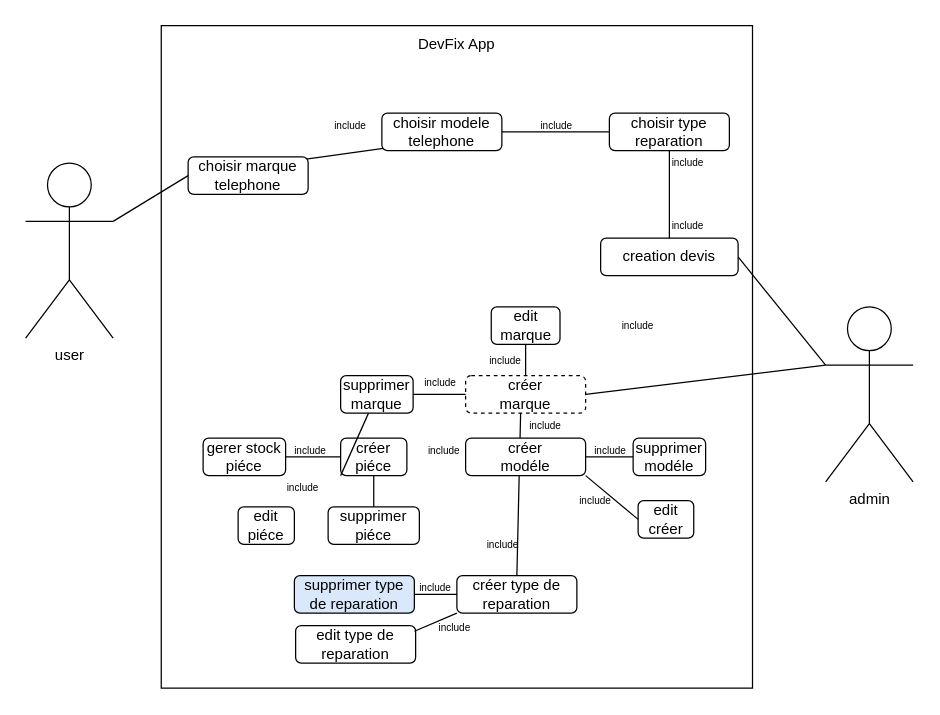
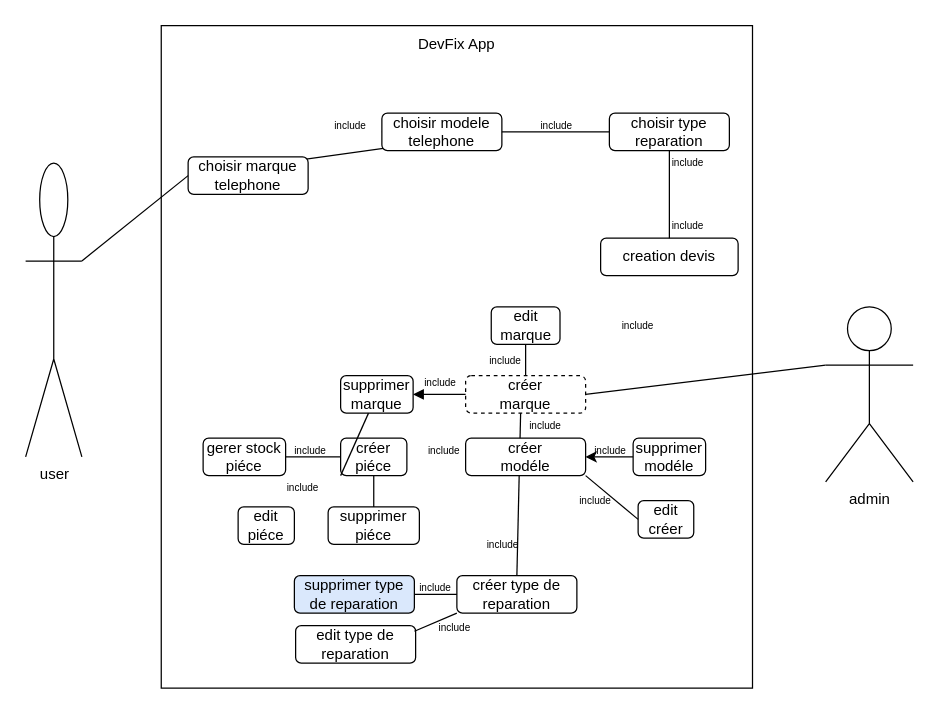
(69, 251) -> (54, 310)
(781, 310) -> none
(419, 394) -> (424, 394)
(592, 457) -> (596, 457)
